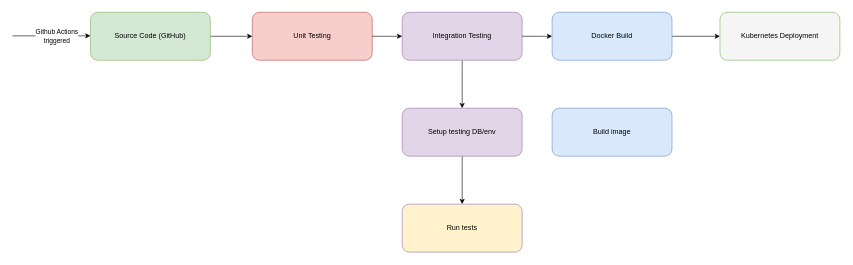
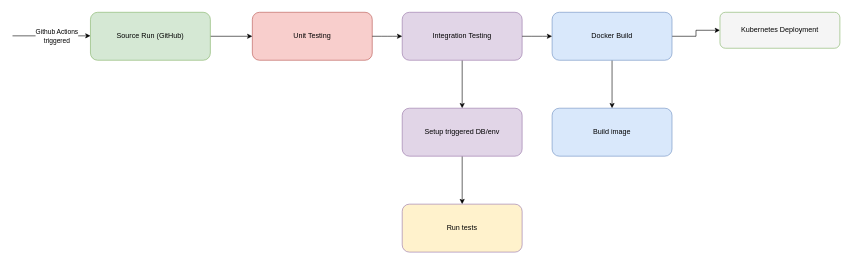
(150, 36) -> (150, 36)
(780, 36) -> (780, 30)
none -> (612, 102)
(462, 132) -> (462, 132)
